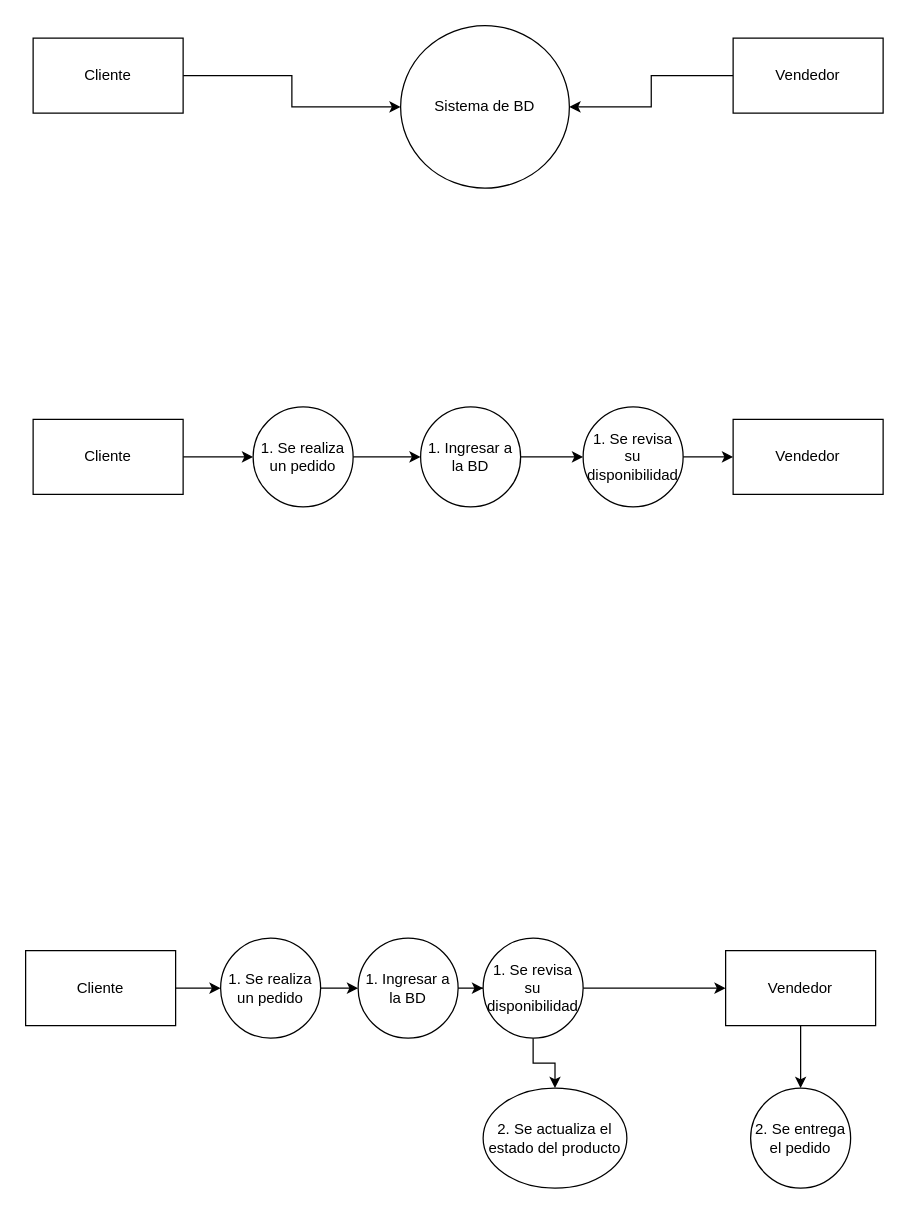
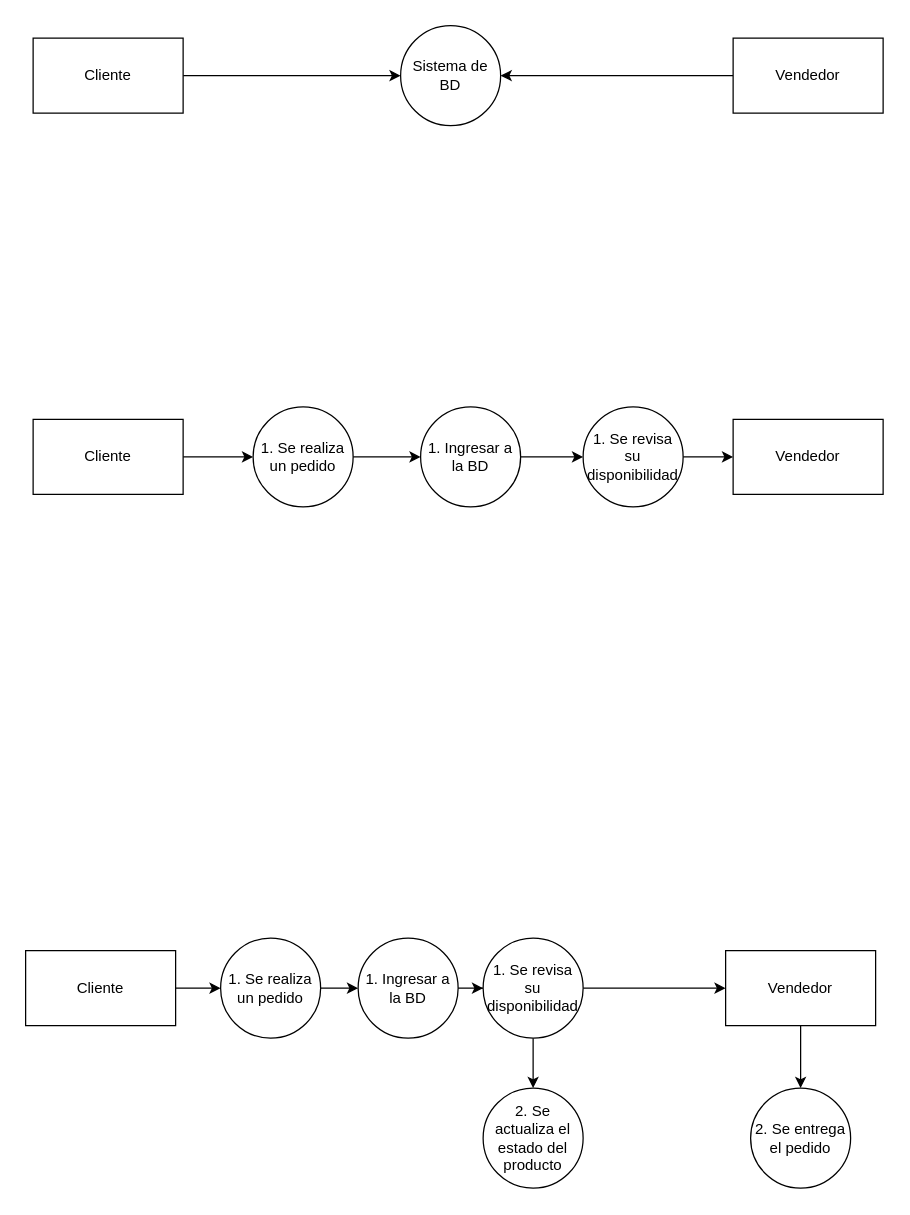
(485, 107) -> (451, 76)
(555, 1138) -> (533, 1138)
